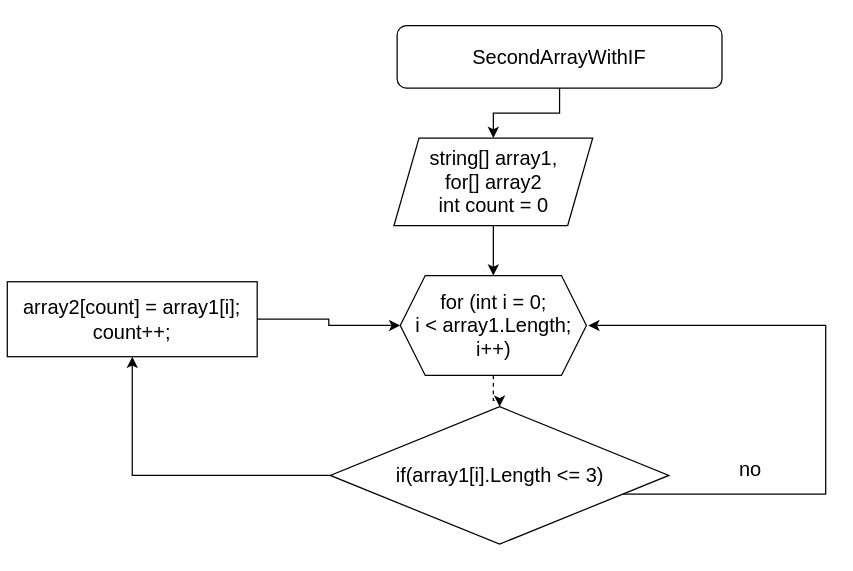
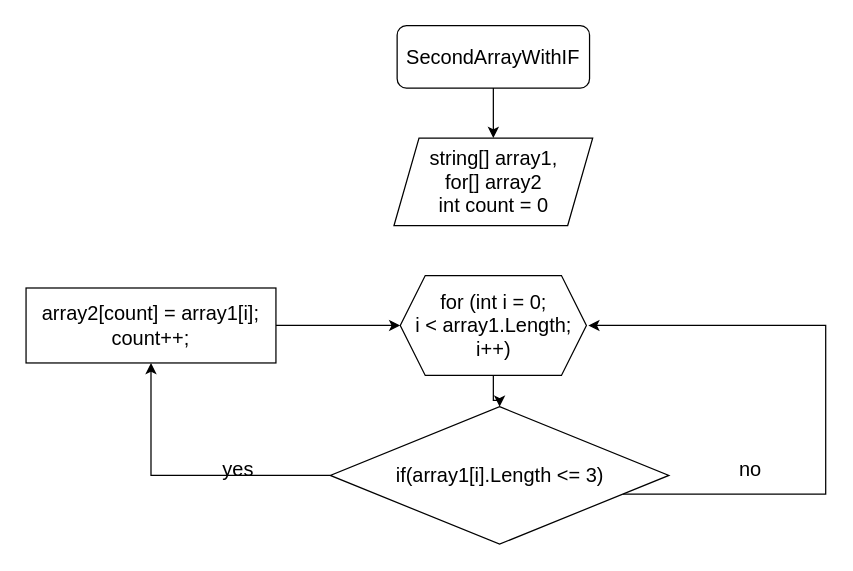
(559, 57) -> (493, 57)
(493, 247) -> none
(132, 319) -> (151, 326)
(493, 391) -> (493, 391)
none -> (238, 469)
